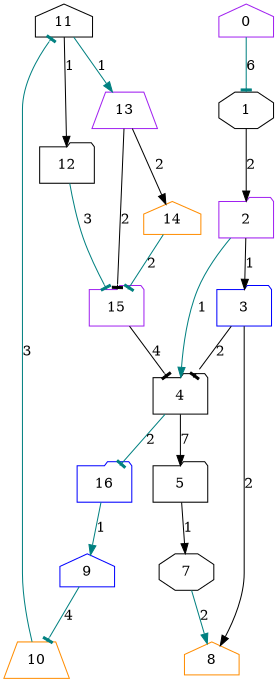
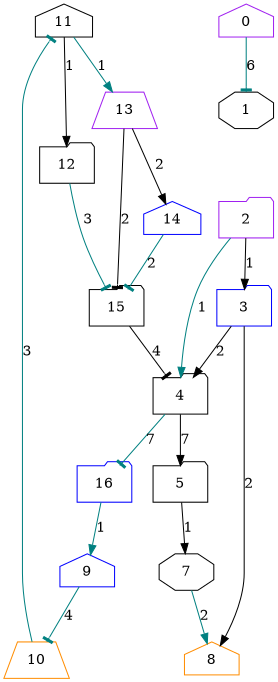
(246, 160) -> none
(172, 220) -> (172, 220)
(117, 308) -> (117, 308)
(215, 348) -> (215, 348)
(151, 440) -> (151, 440)
